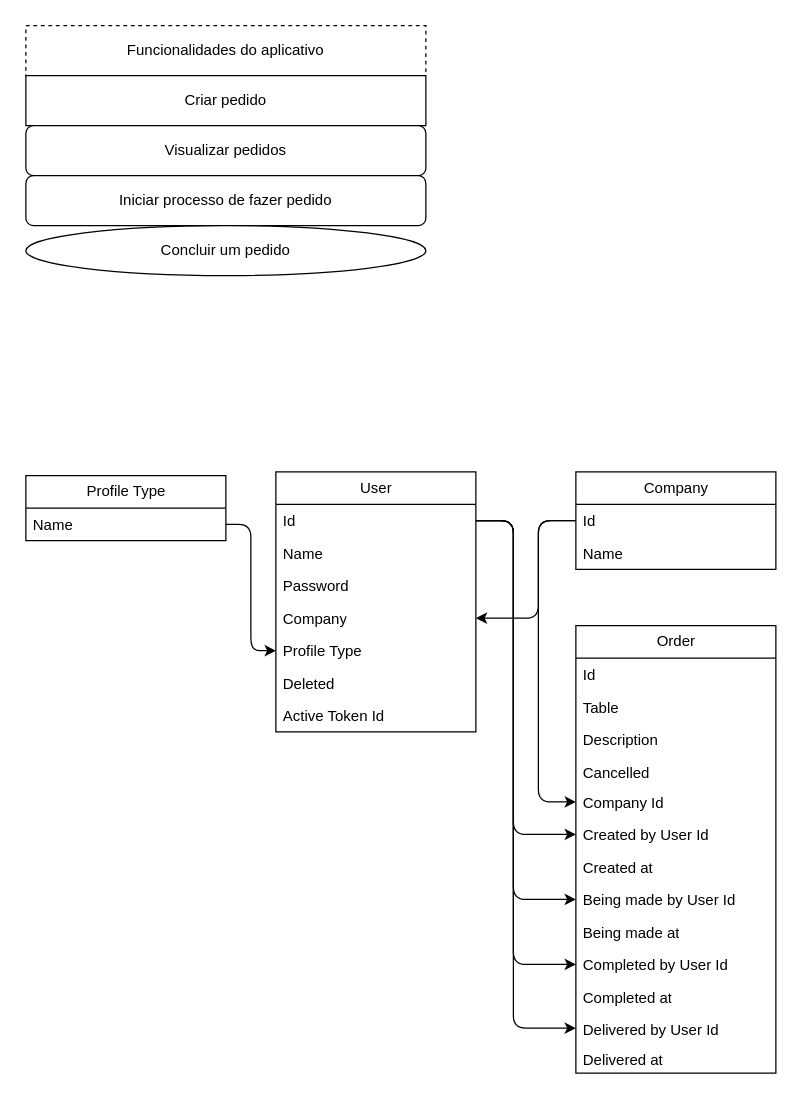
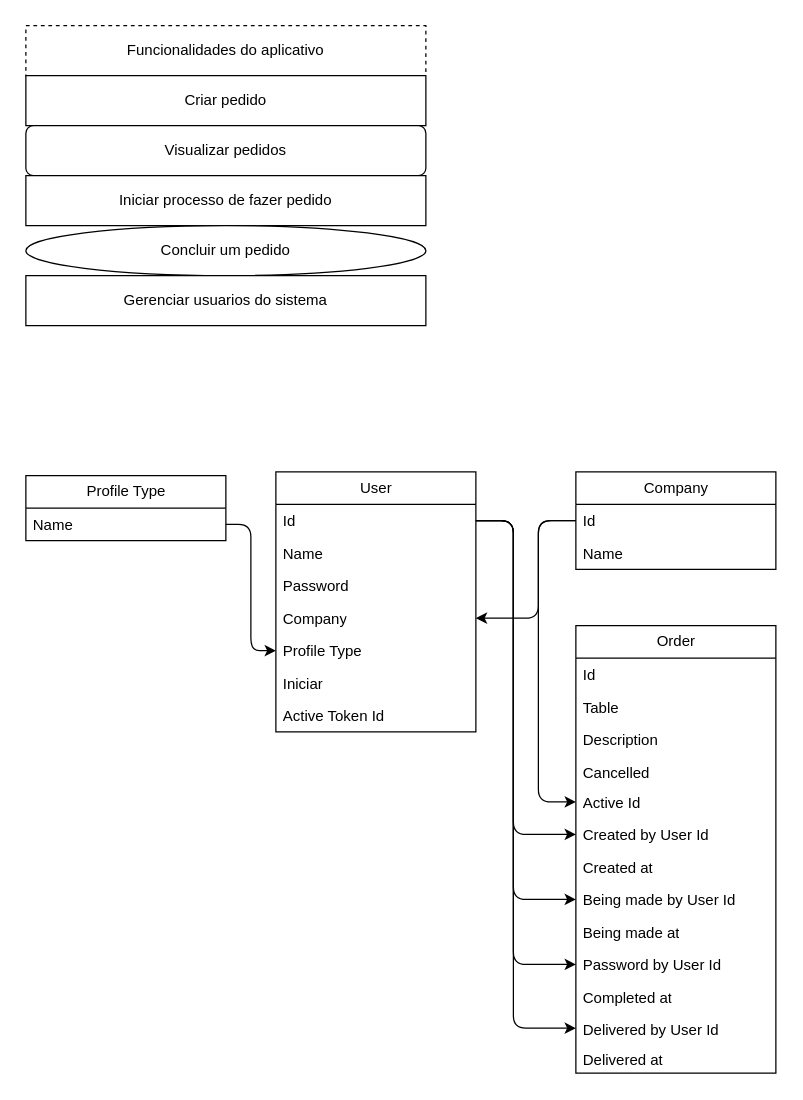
(226, 201) -> (226, 201)
none -> (226, 301)
(311, 685) -> (309, 685)
(623, 803) -> (617, 803)
(659, 966) -> (657, 966)
